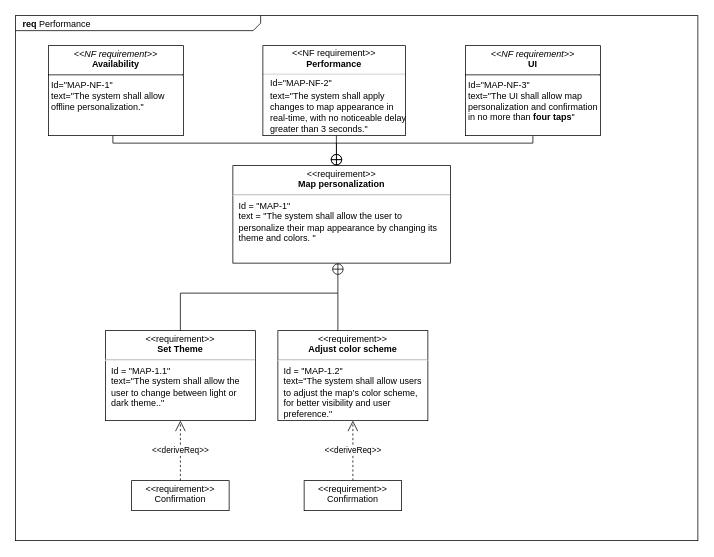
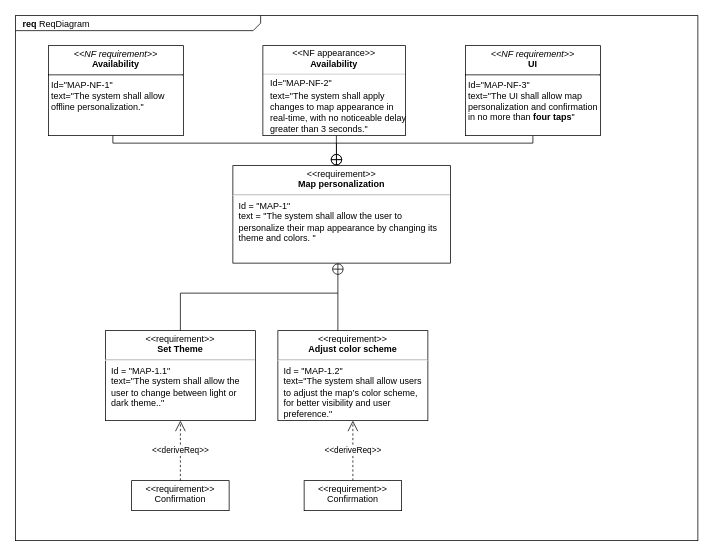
(357, 15) -> (357, 15)
(334, 53) -> (334, 53)
(334, 64) -> (334, 64)
